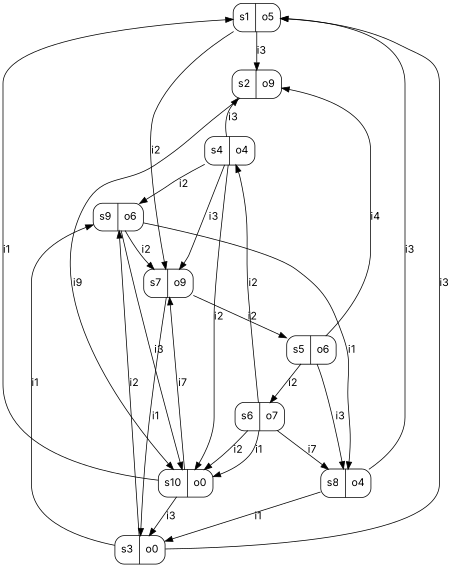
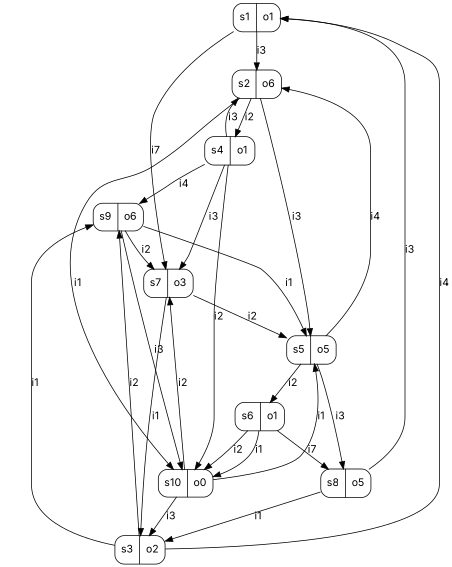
(268, 17) -> (268, 17)
(269, 84) -> (269, 84)
(242, 150) -> (243, 150)
(156, 151) -> (156, 151)
(184, 184) -> (184, 184)
(3, 212) -> (299, 457)
none -> (288, 213)
(78, 283) -> (78, 283)
(180, 283) -> (180, 283)
(444, 283) -> (444, 283)
(315, 285) -> (237, 259)
(248, 287) -> (245, 114)
(323, 350) -> (323, 350)
(183, 383) -> (183, 383)
(272, 416) -> (272, 416)
(358, 483) -> (358, 483)
(152, 549) -> (152, 549)
